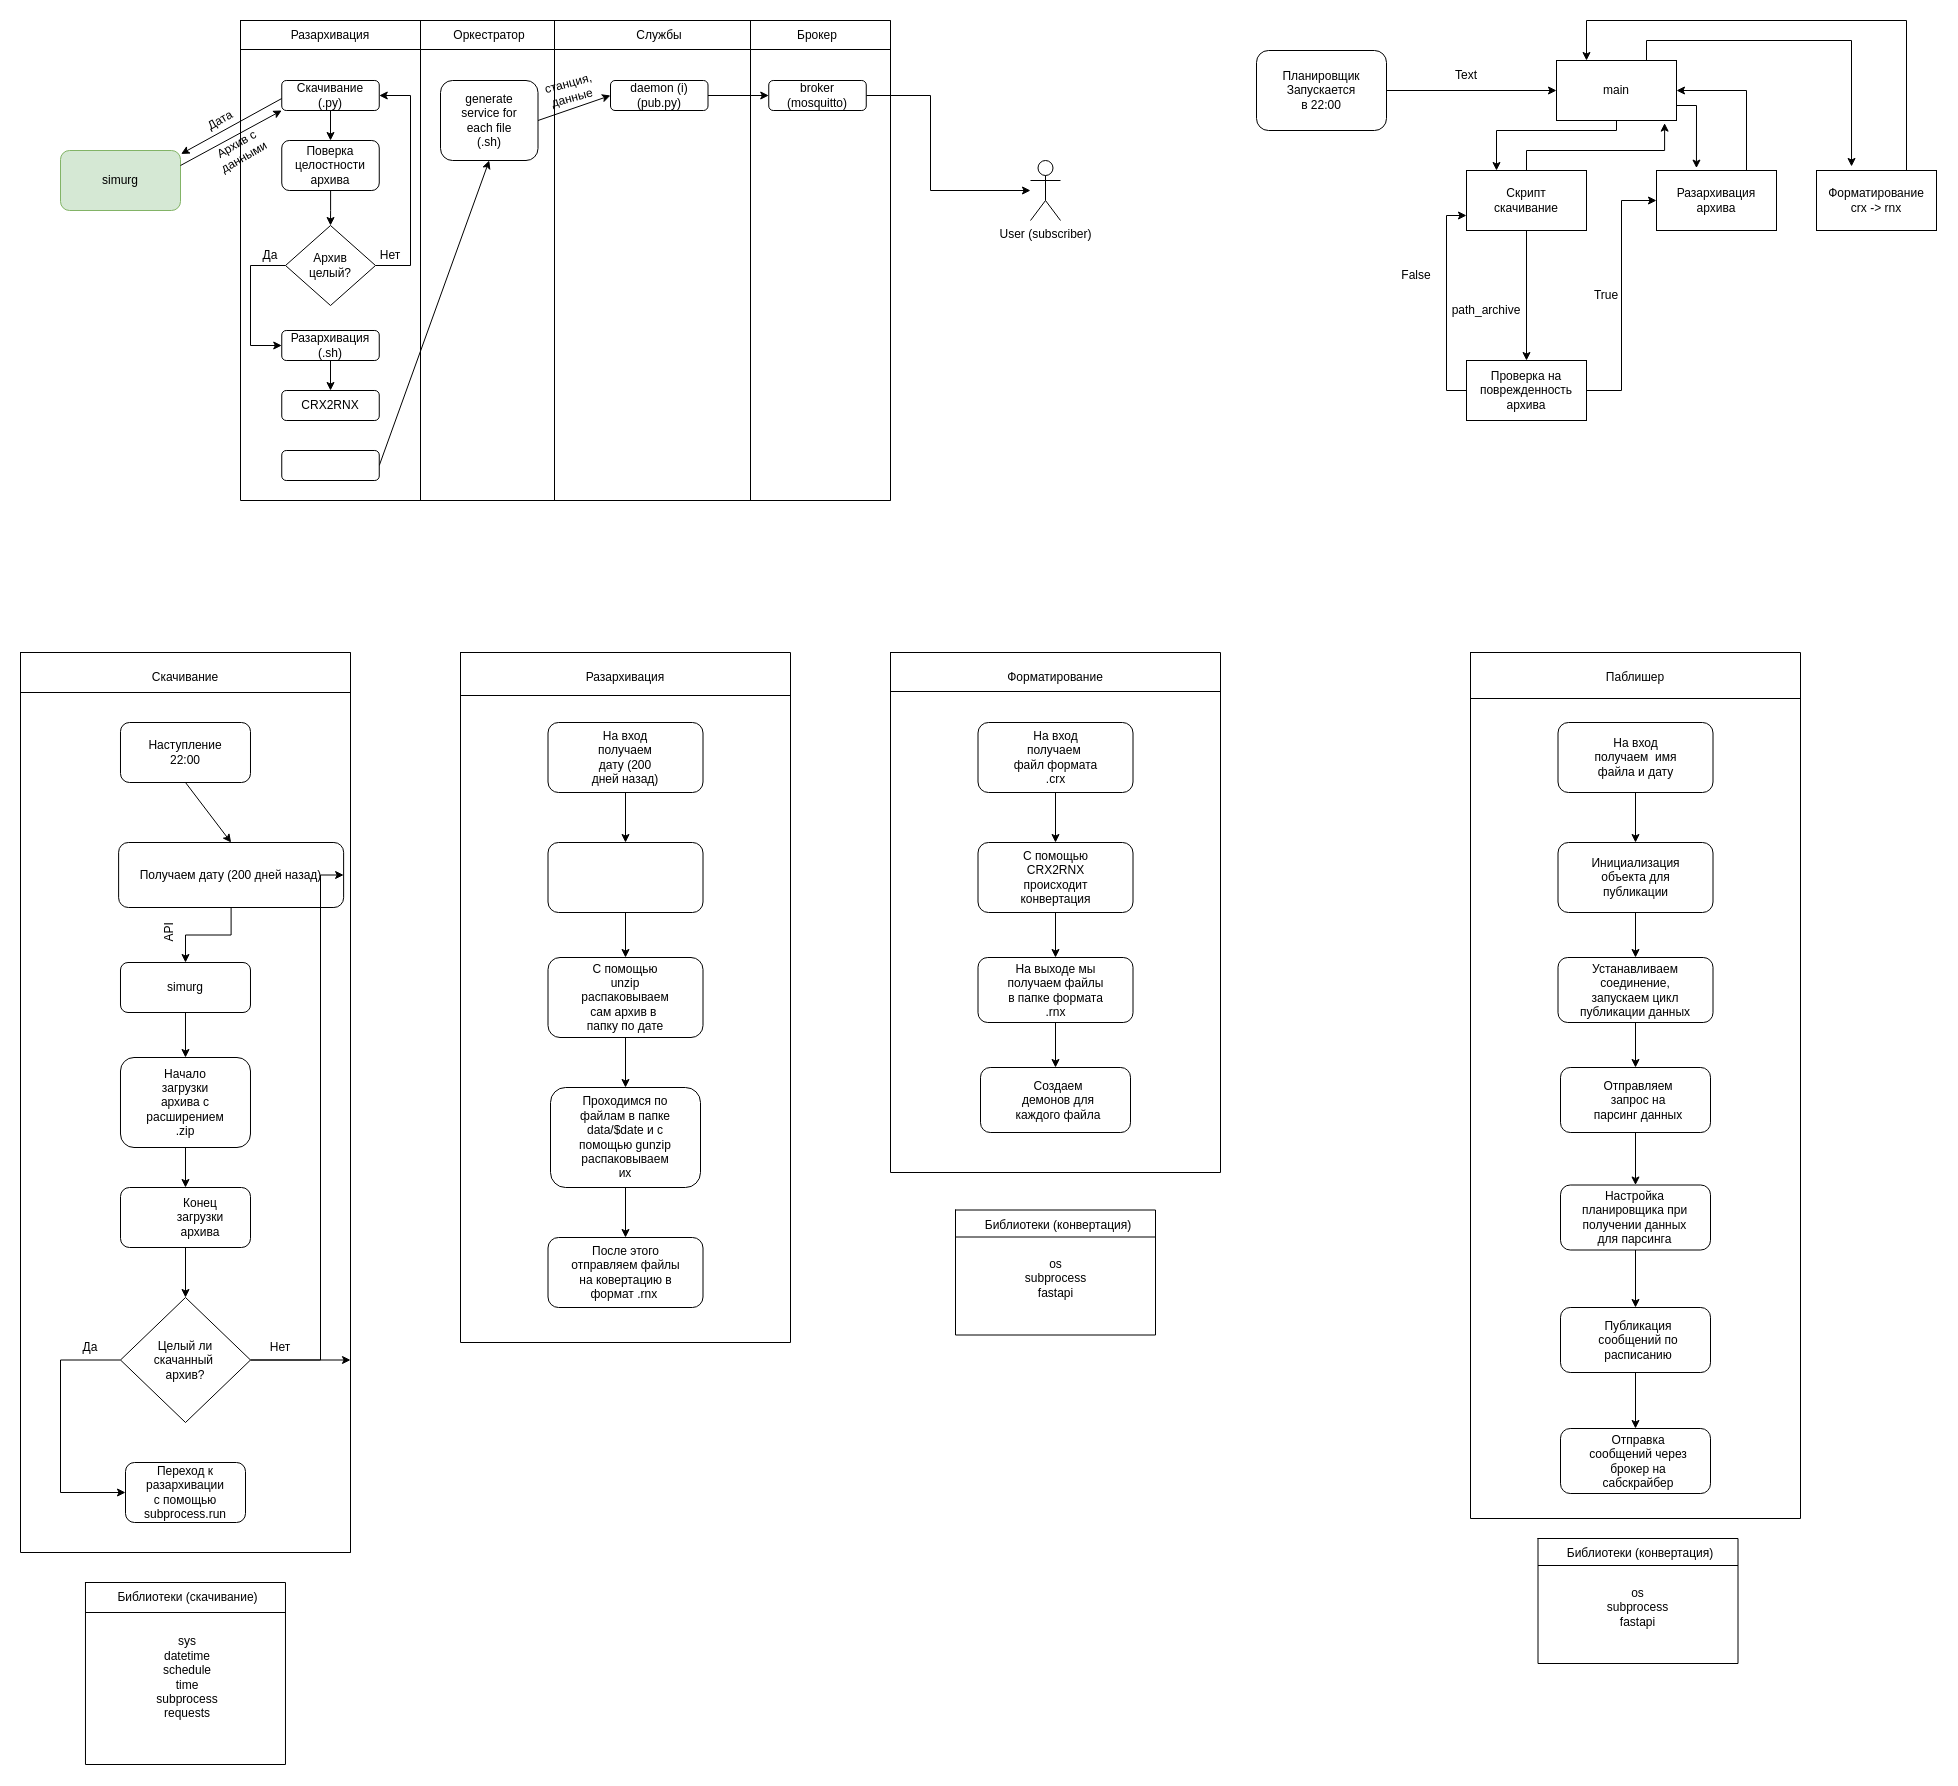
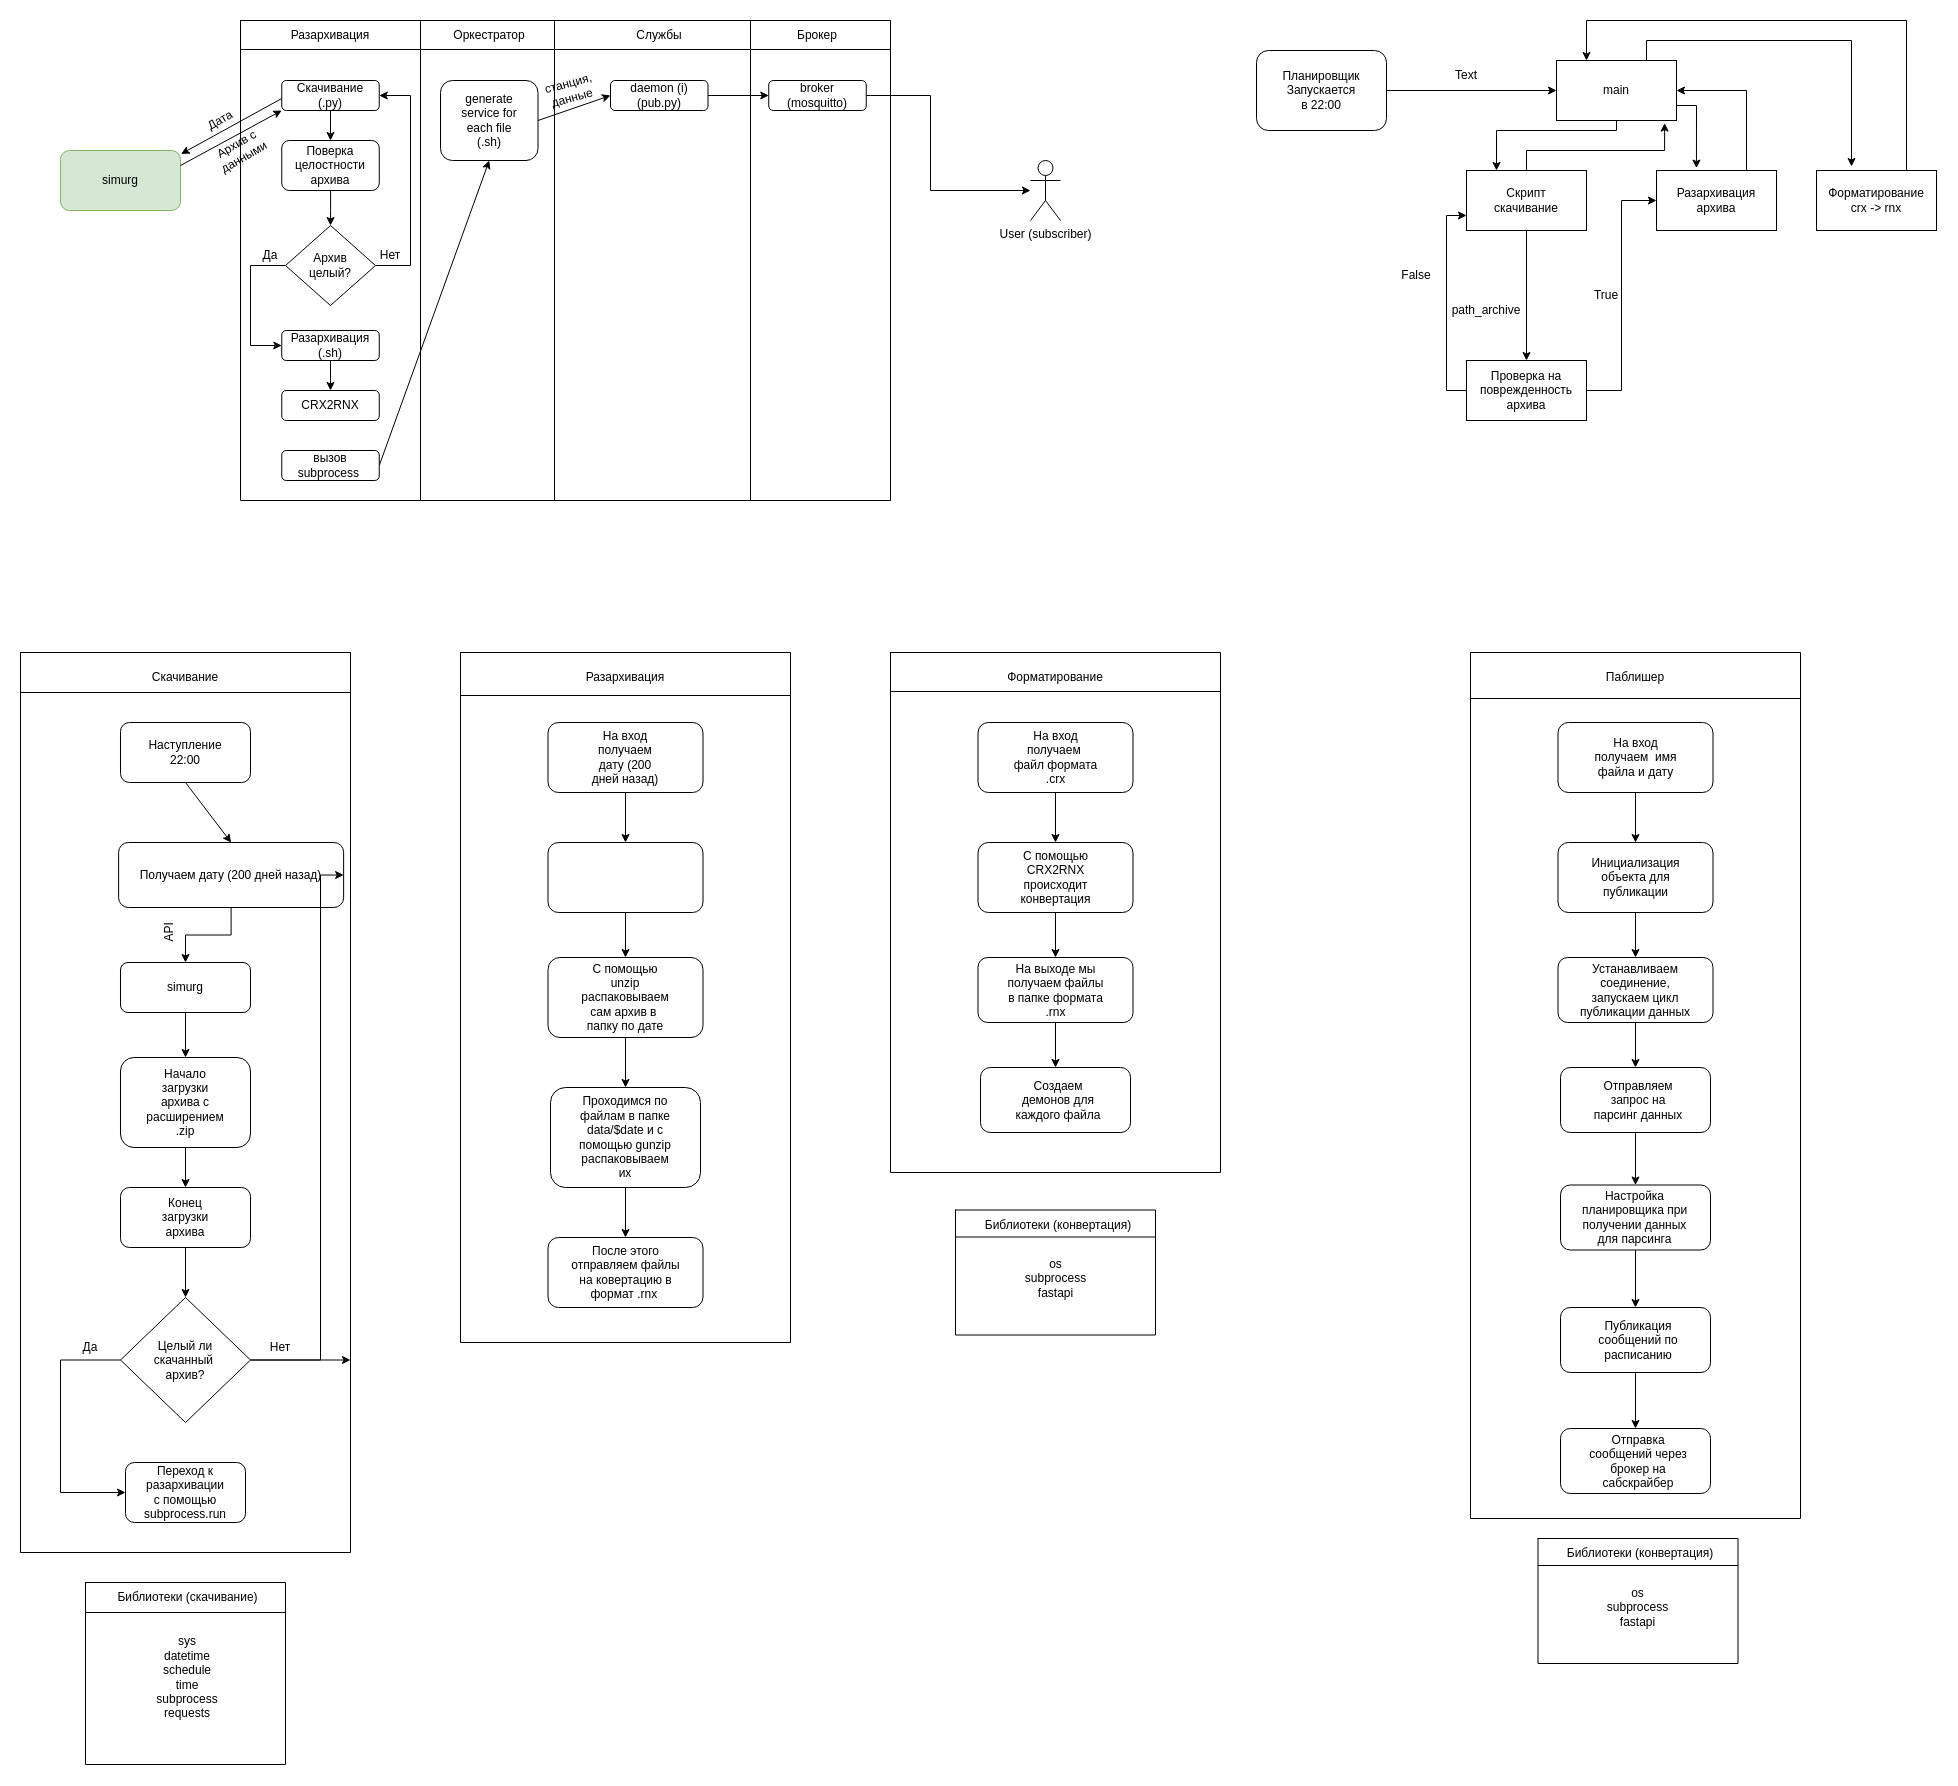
none -> (331, 466)
(200, 1218) -> (185, 1218)
